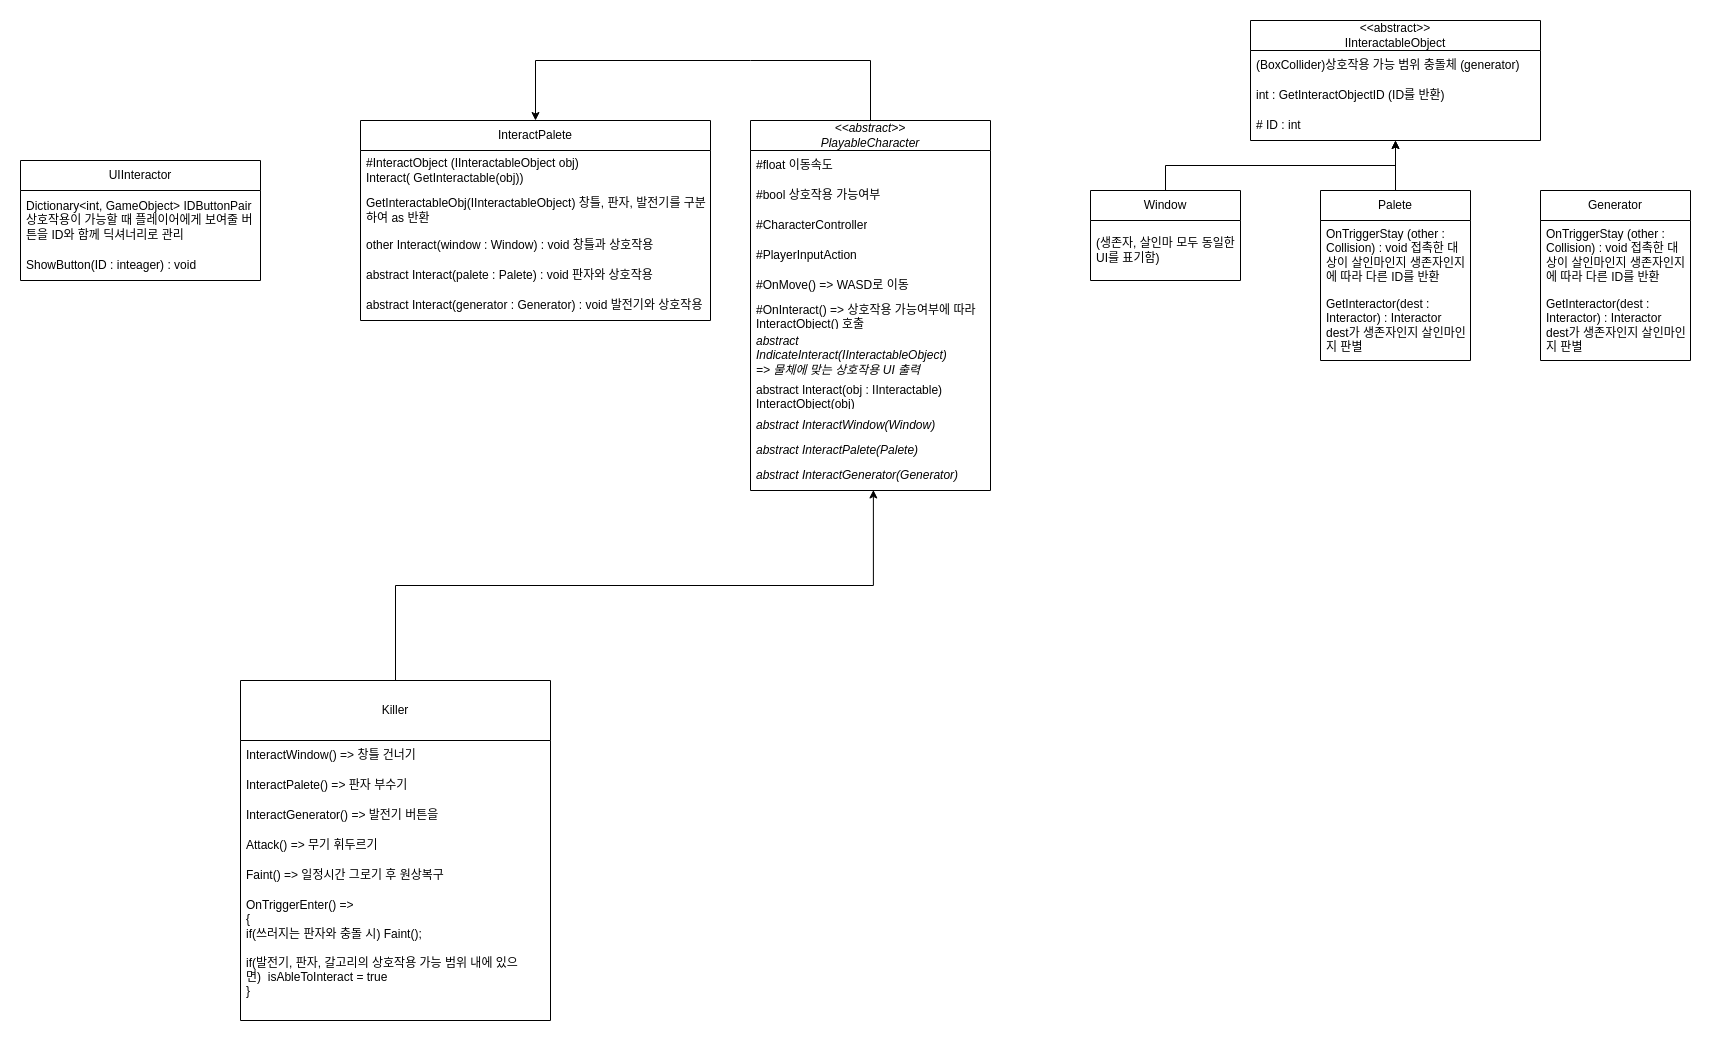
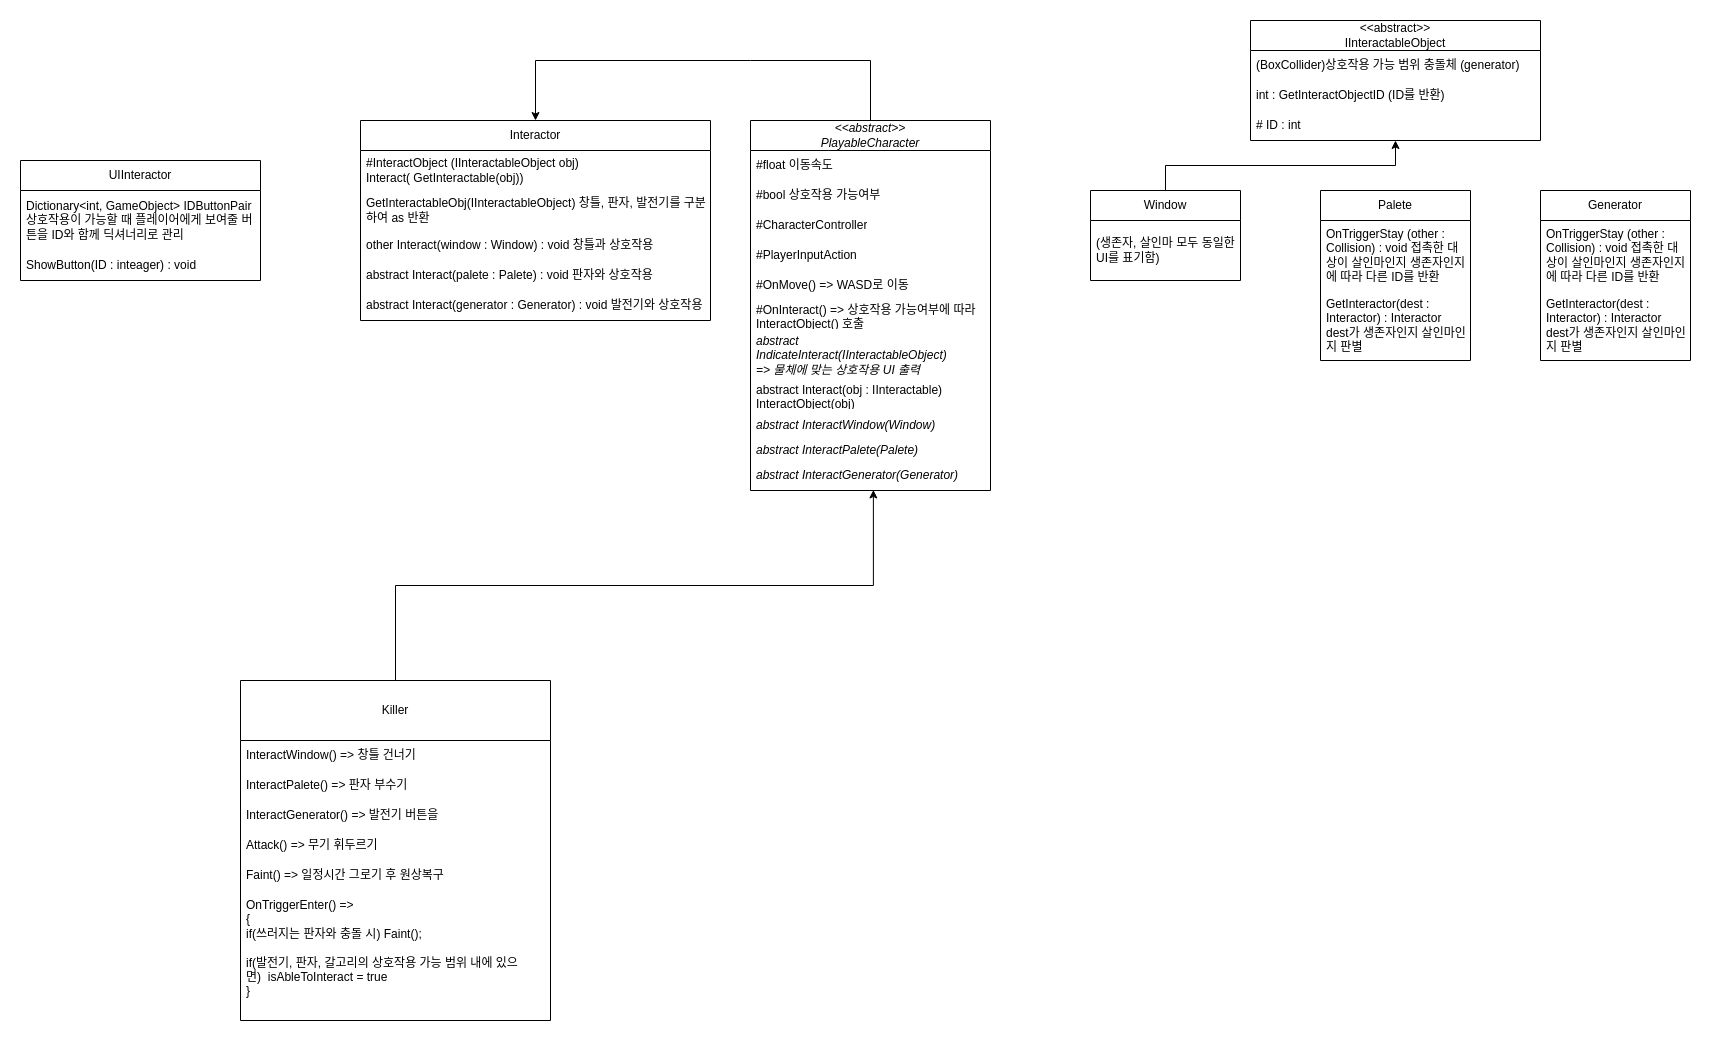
(536, 136) -> (536, 136)
(1396, 178) -> none
